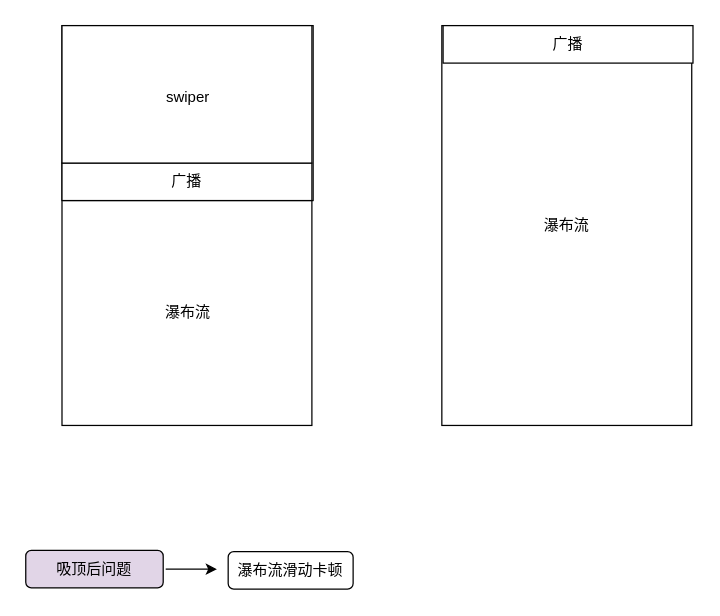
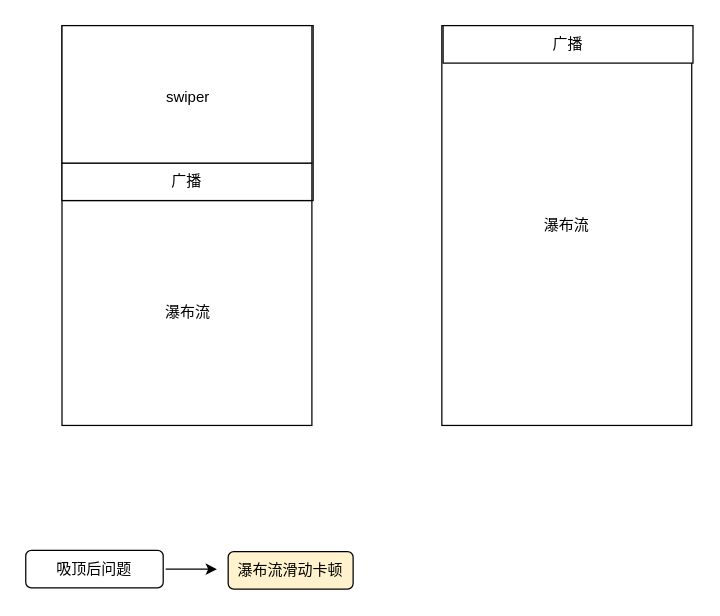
(94, 569) -> (94, 569)
(291, 571) -> (291, 571)
